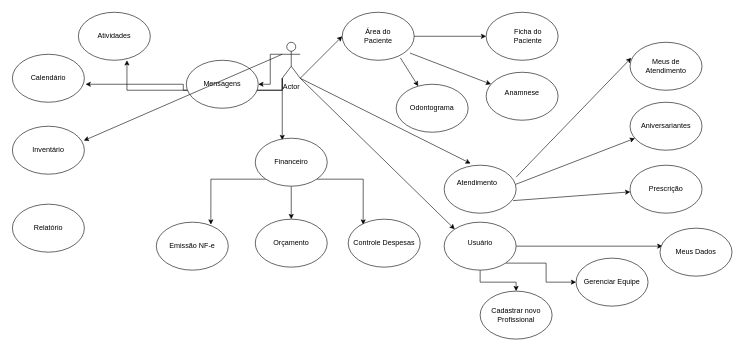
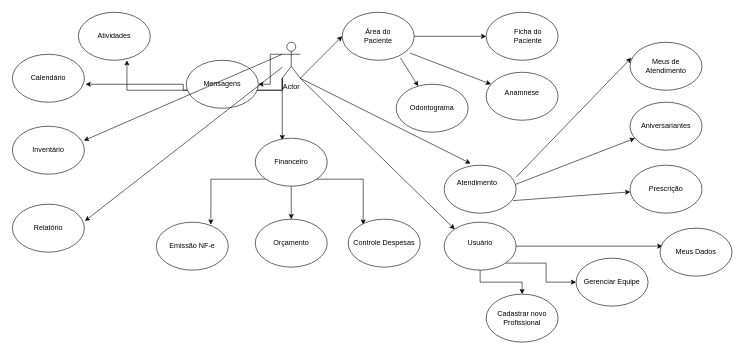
none -> (169, 155)
(516, 315) -> (522, 318)
